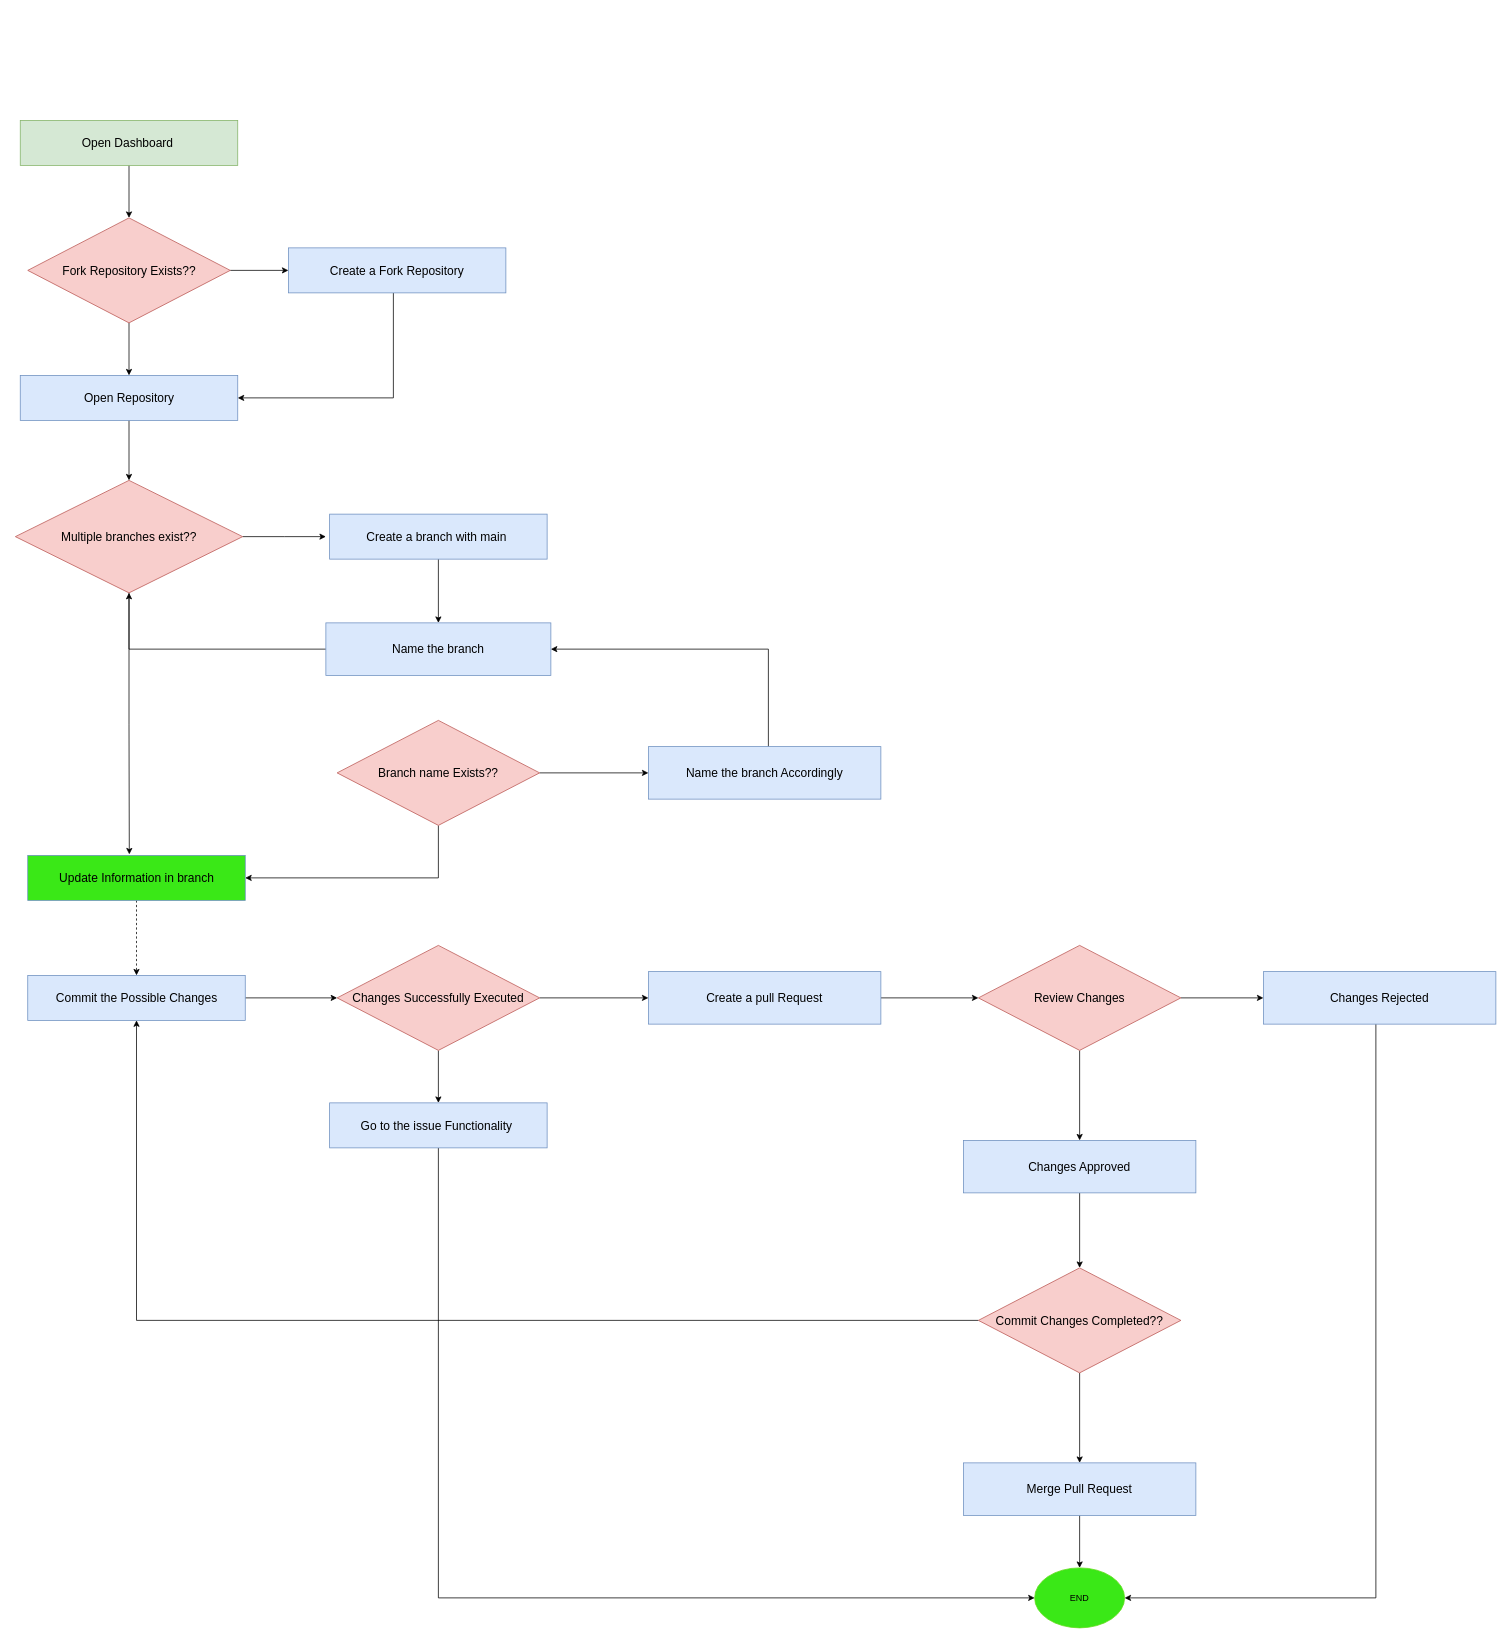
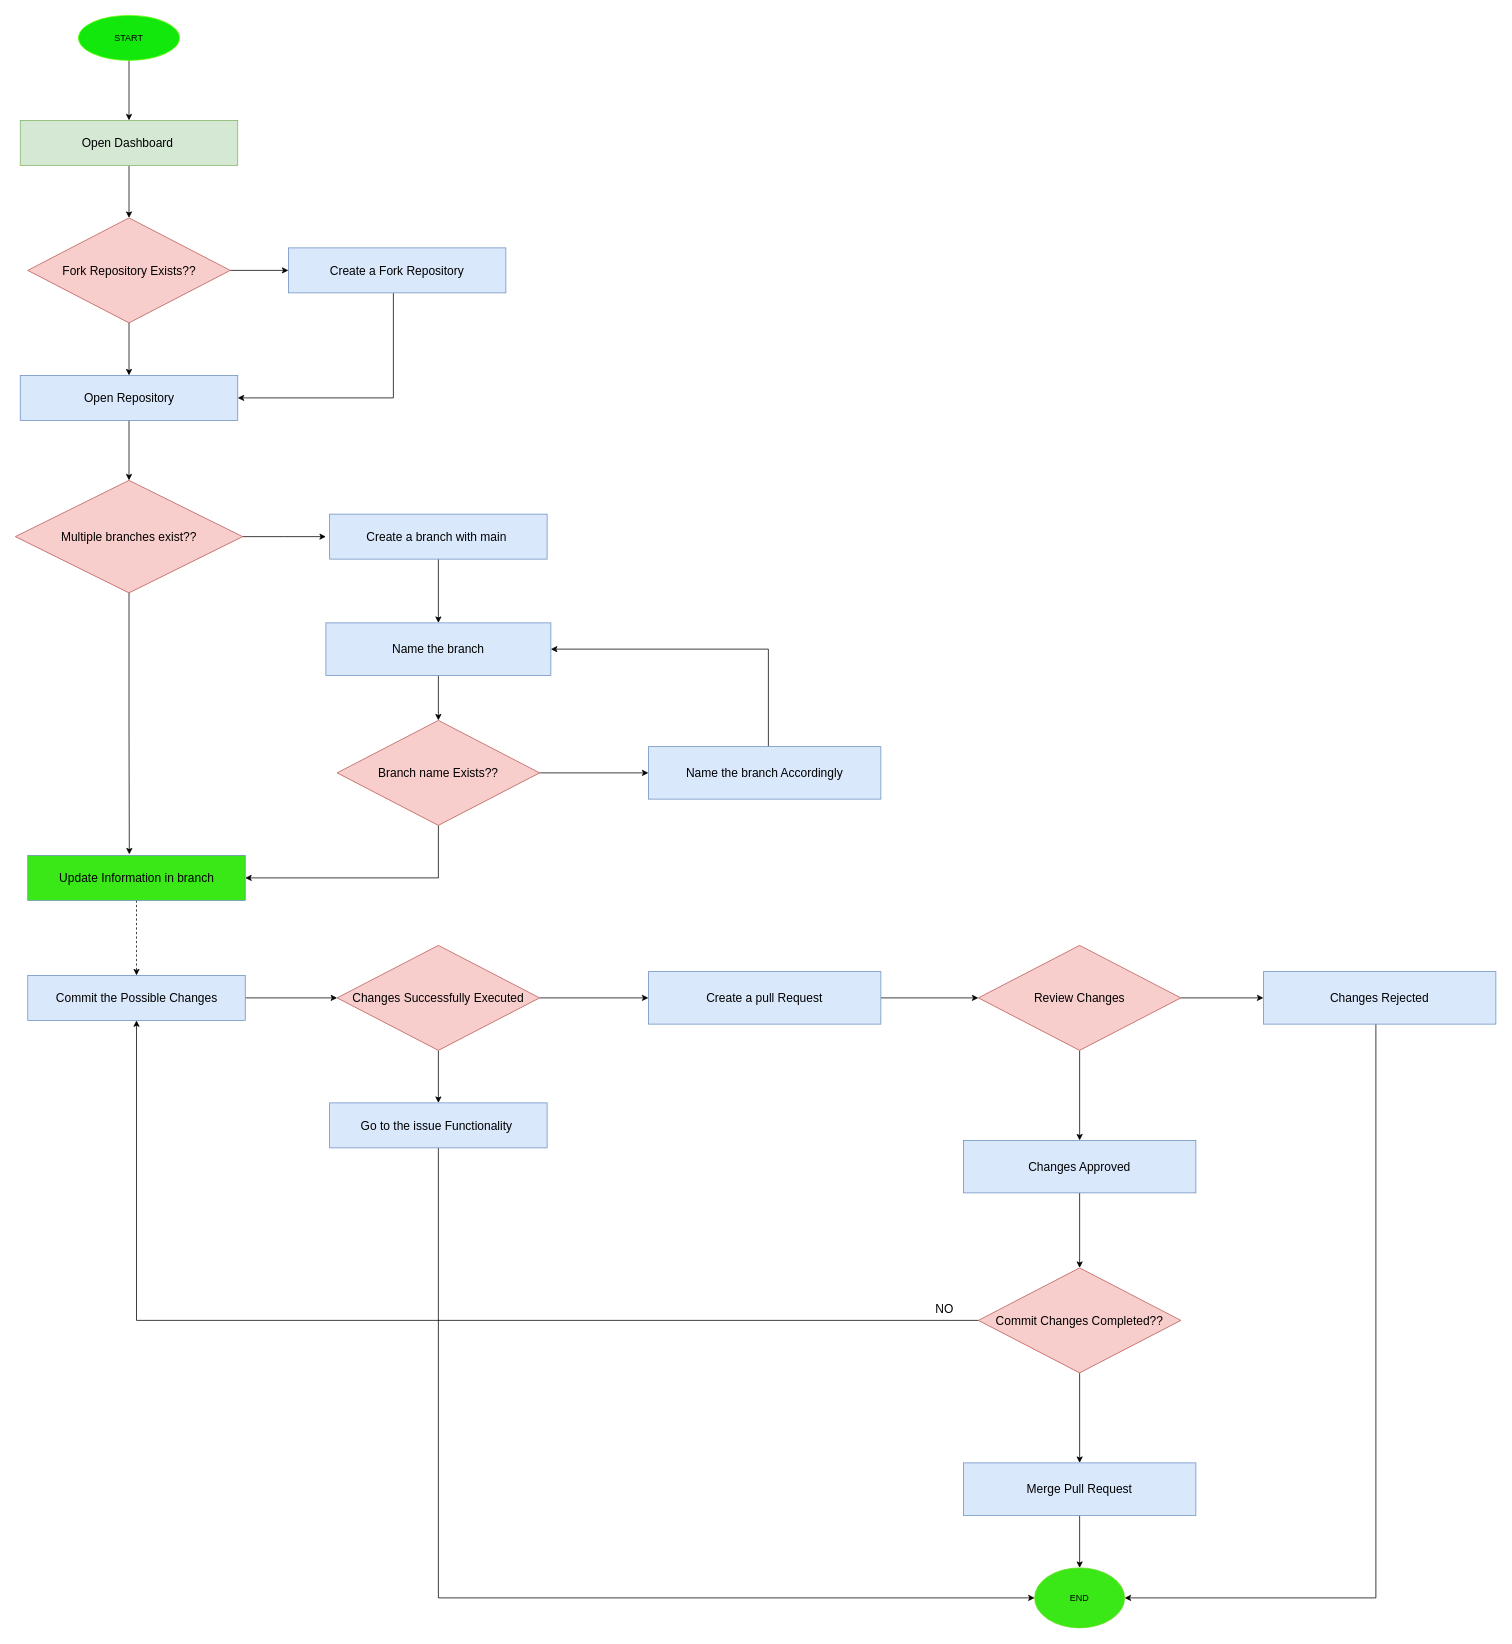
none -> (129, 38)
none -> (129, 114)
(228, 649) -> (438, 695)
none -> (945, 1309)
